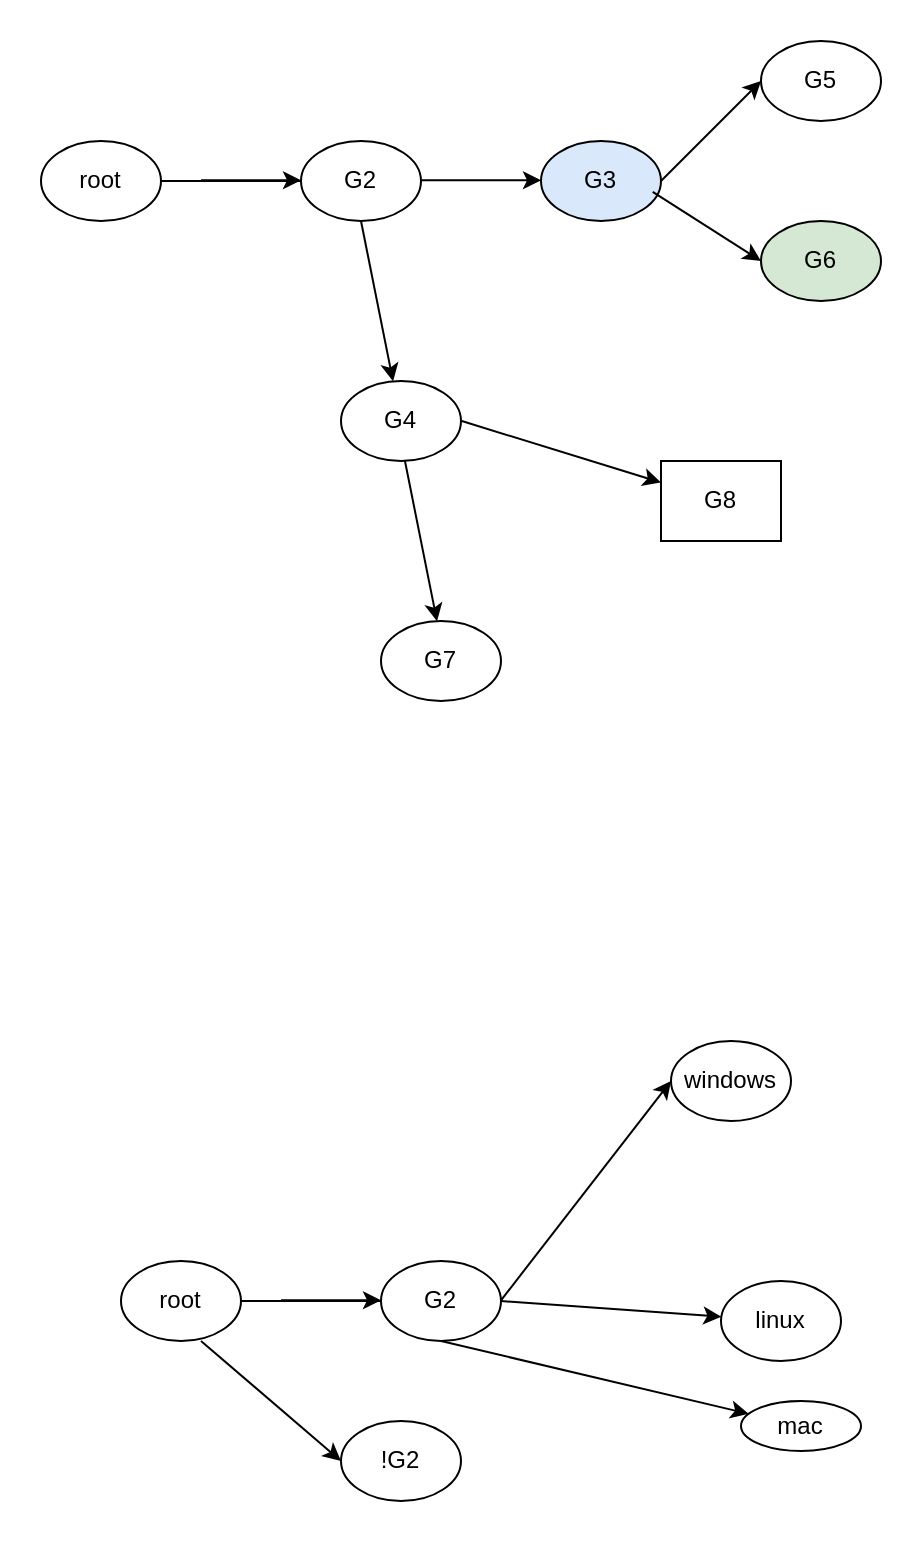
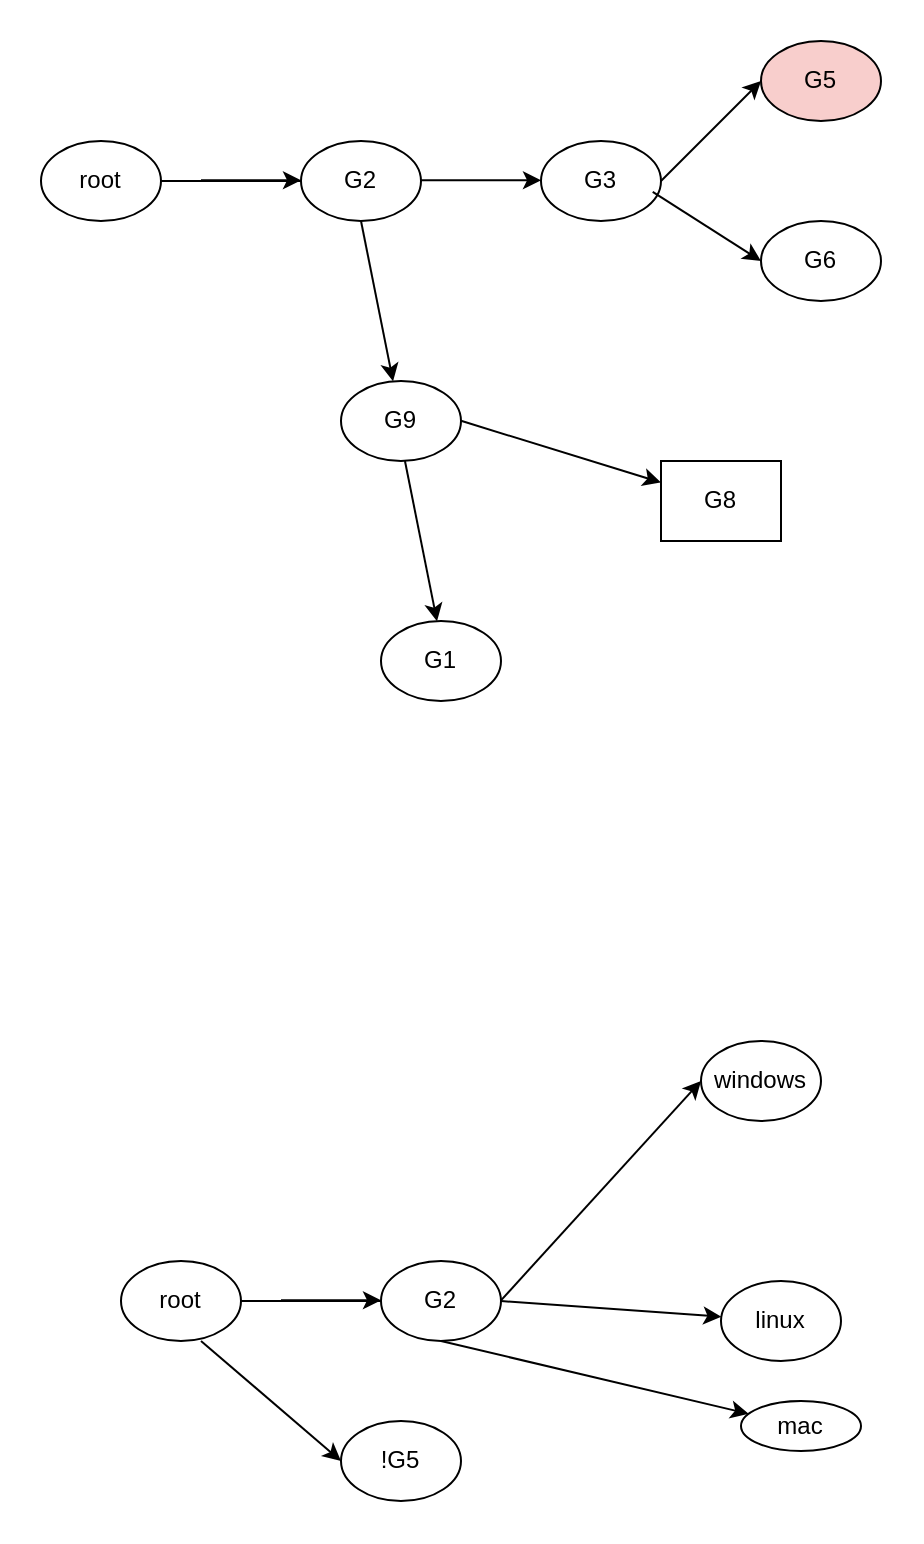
(821, 81) -> (821, 81)
(601, 181) -> (601, 181)
(821, 261) -> (821, 261)
(401, 421) -> (401, 421)
(441, 661) -> (441, 661)
(731, 1081) -> (761, 1081)
(401, 1461) -> (401, 1461)
